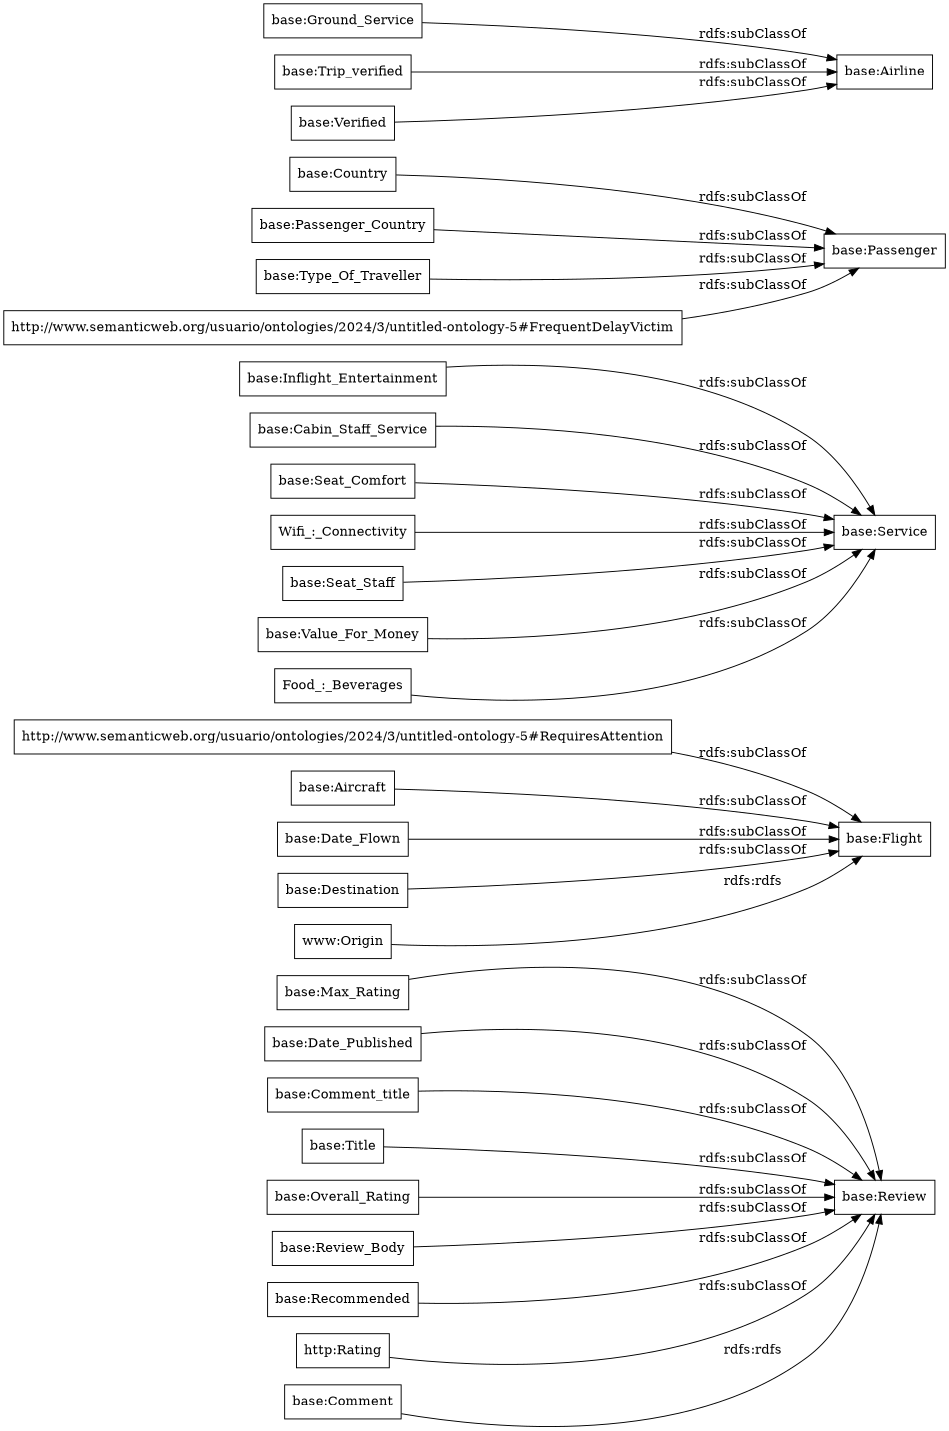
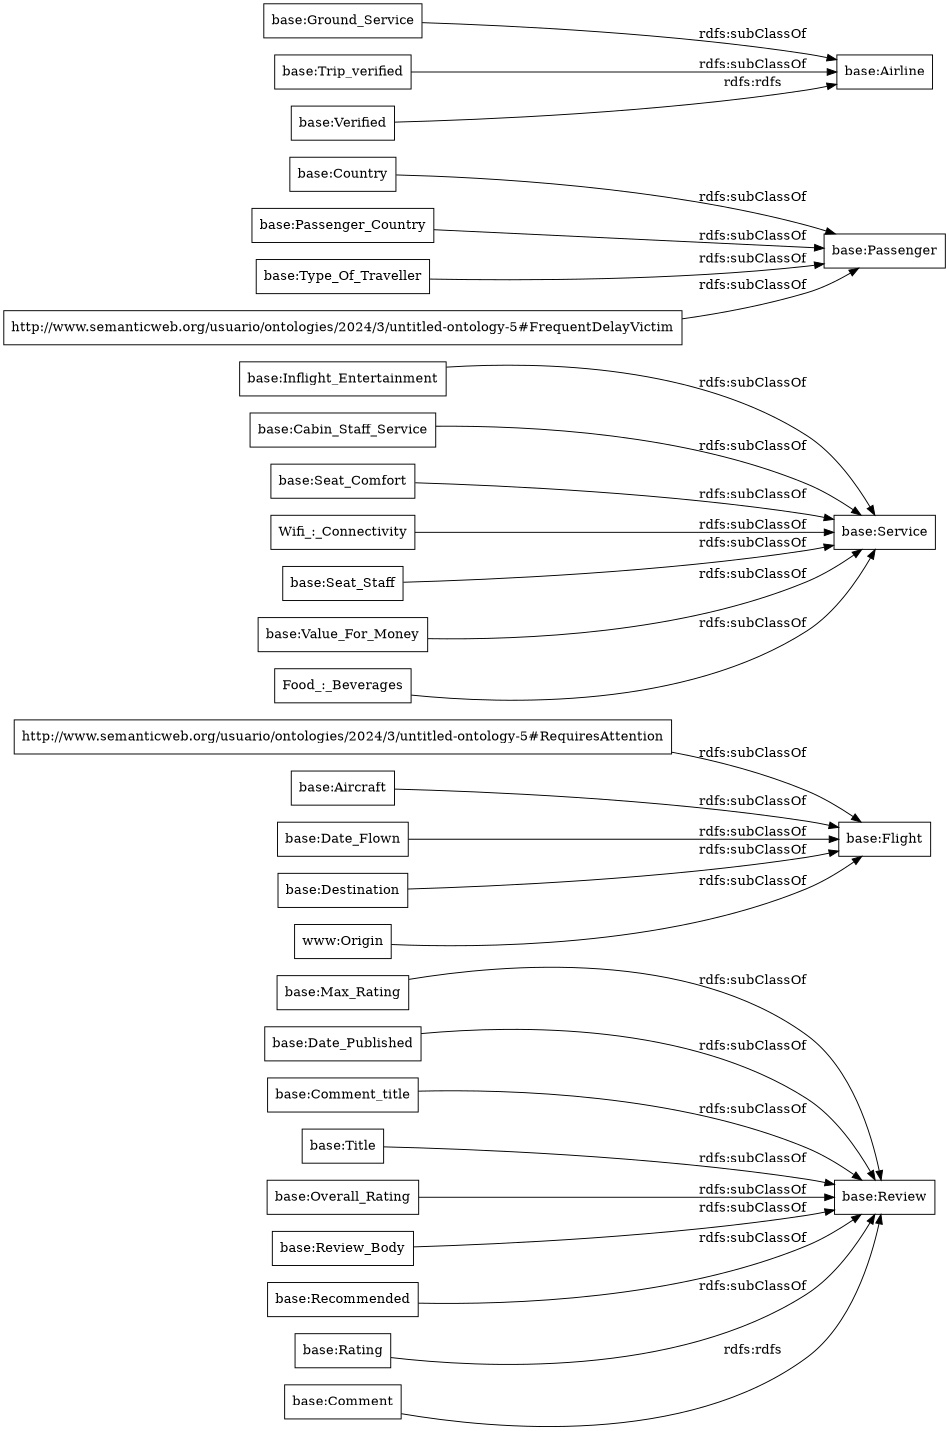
(753, 83) -> (753, 83)
(753, 881) -> (753, 881)
(343, 1351) -> (343, 1351)
